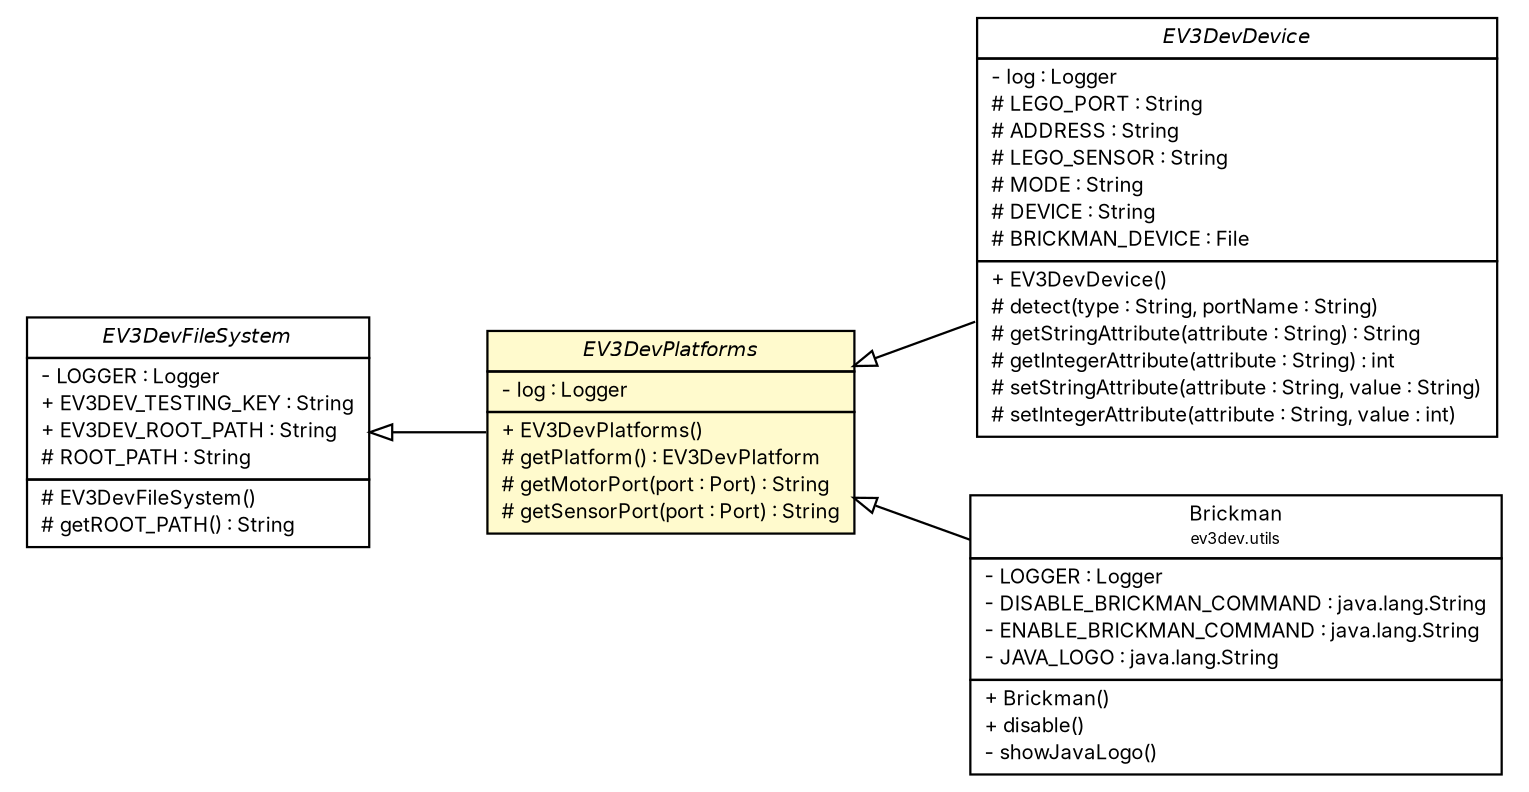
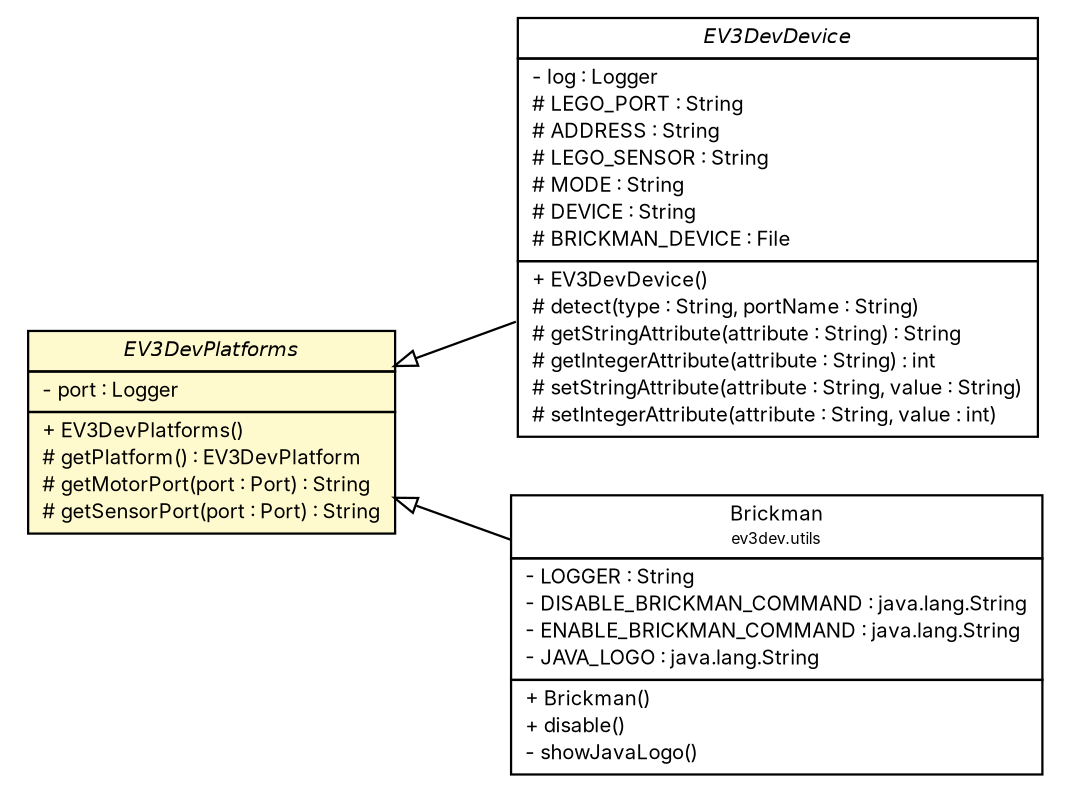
(565, 391) -> (111, 391)
(198, 432) -> none
(1075, 577) -> (610, 577)
